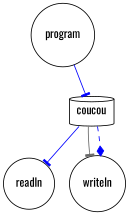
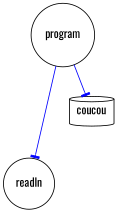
(64, 144) -> (46, 110)
(98, 184) -> none
